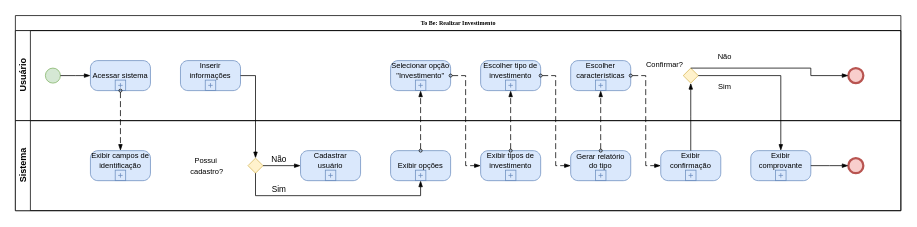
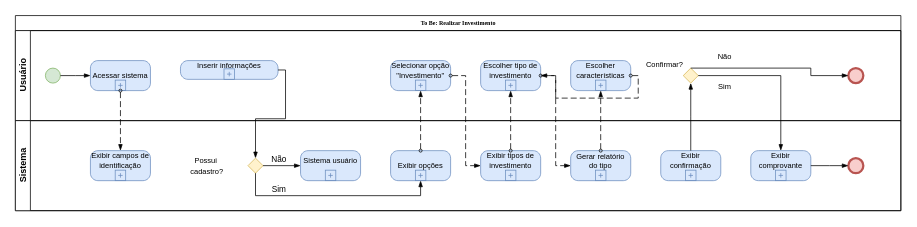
(210, 75) -> (229, 70)
(645, 123) -> (608, 98)
(330, 165) -> (330, 165)
